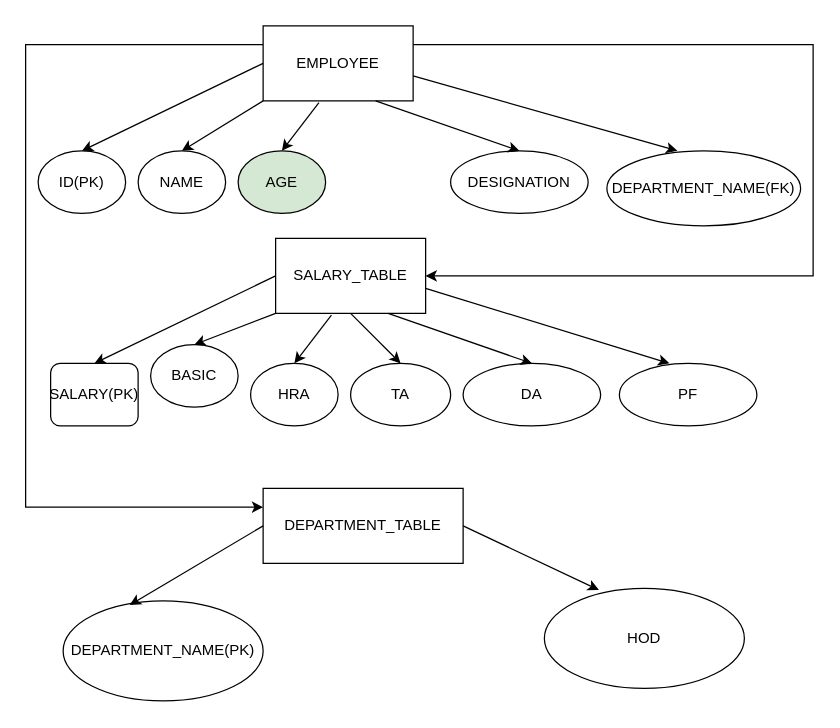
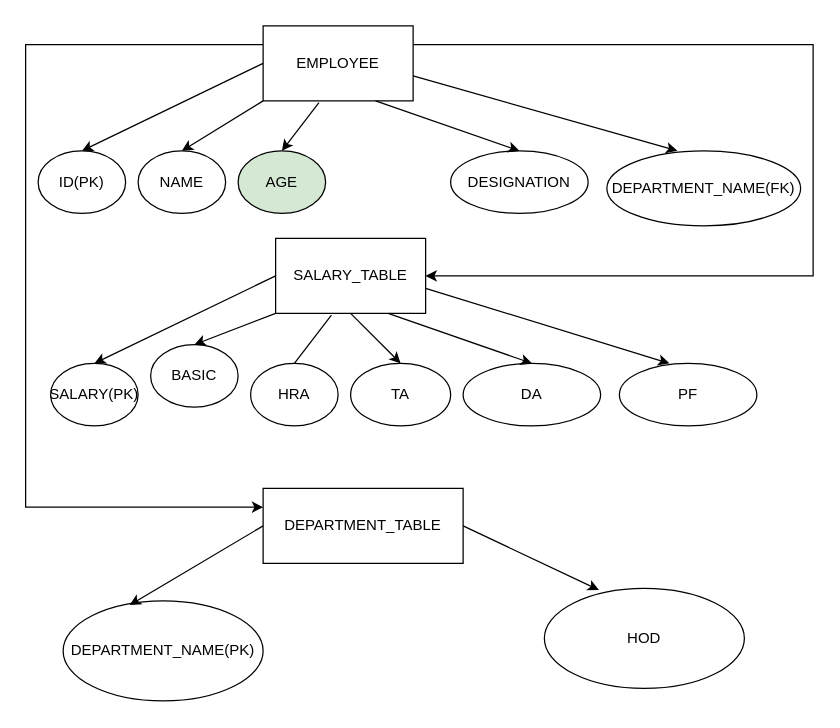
(300, 356) -> (298, 358)
(94, 394) -> (94, 394)
